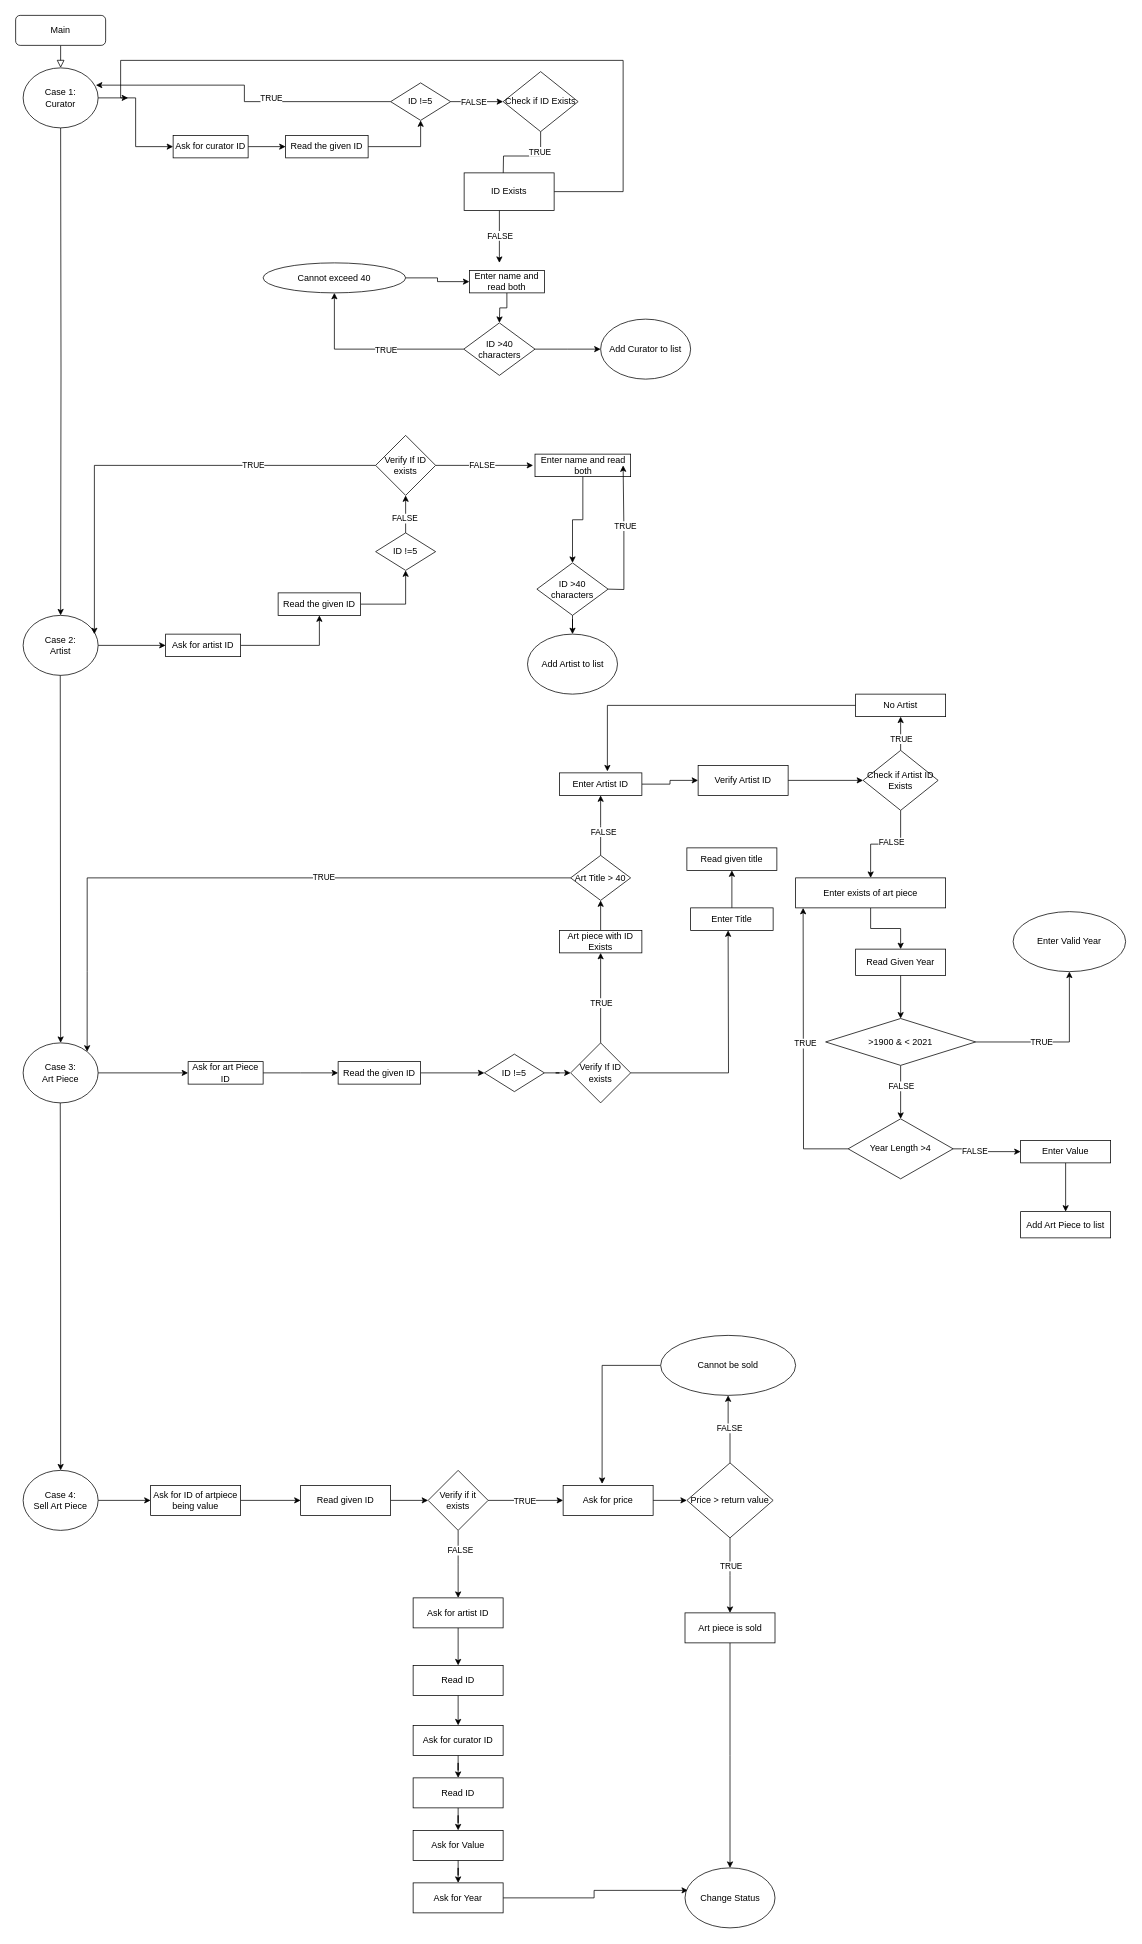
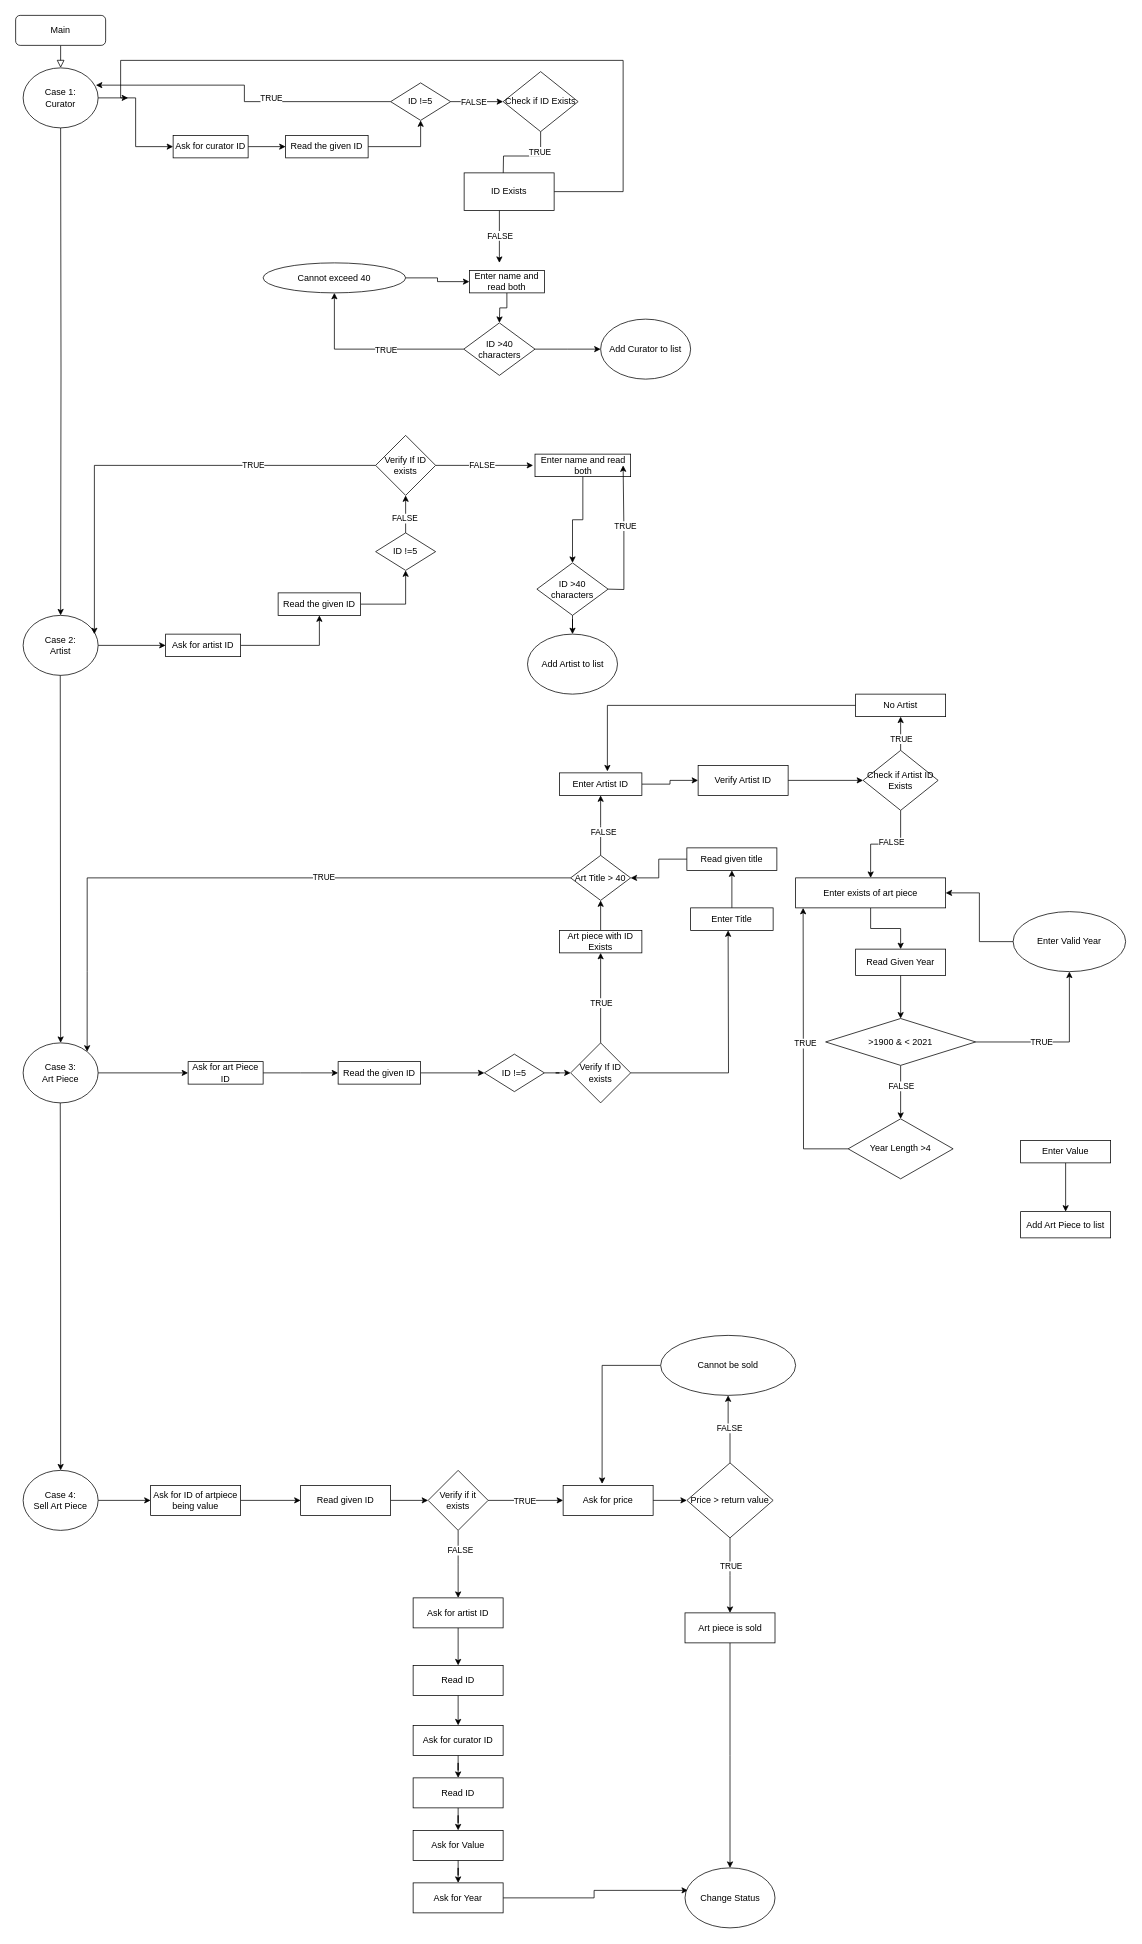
none -> (659, 869)
none -> (979, 934)
(987, 1152) -> none
